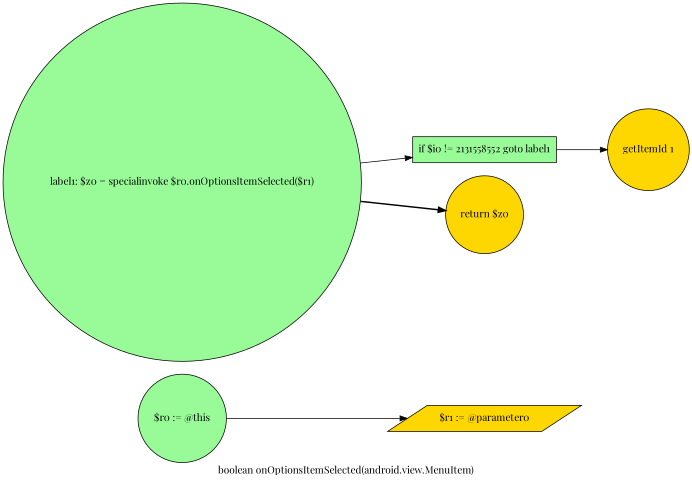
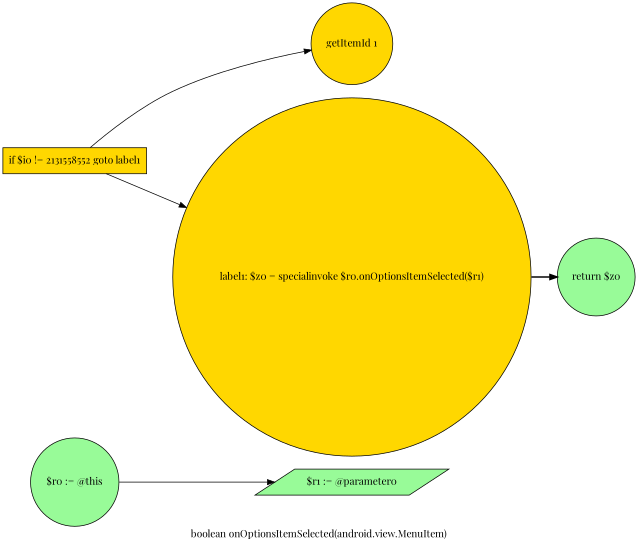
(485, 150) -> (75, 161)
(383, 161) -> (143, 189)
(182, 182) -> (352, 277)
(485, 215) -> (596, 277)
(485, 418) -> (352, 482)
